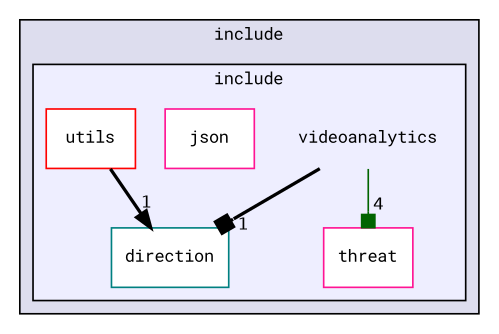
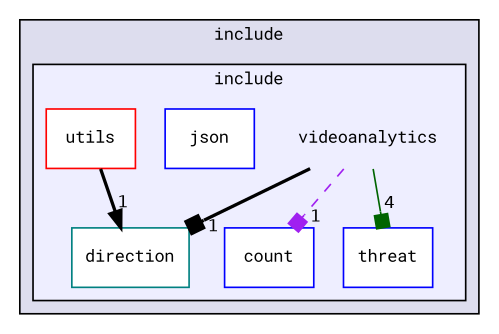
(210, 139) -> (210, 139)
none -> (269, 258)
(368, 258) -> (388, 258)
